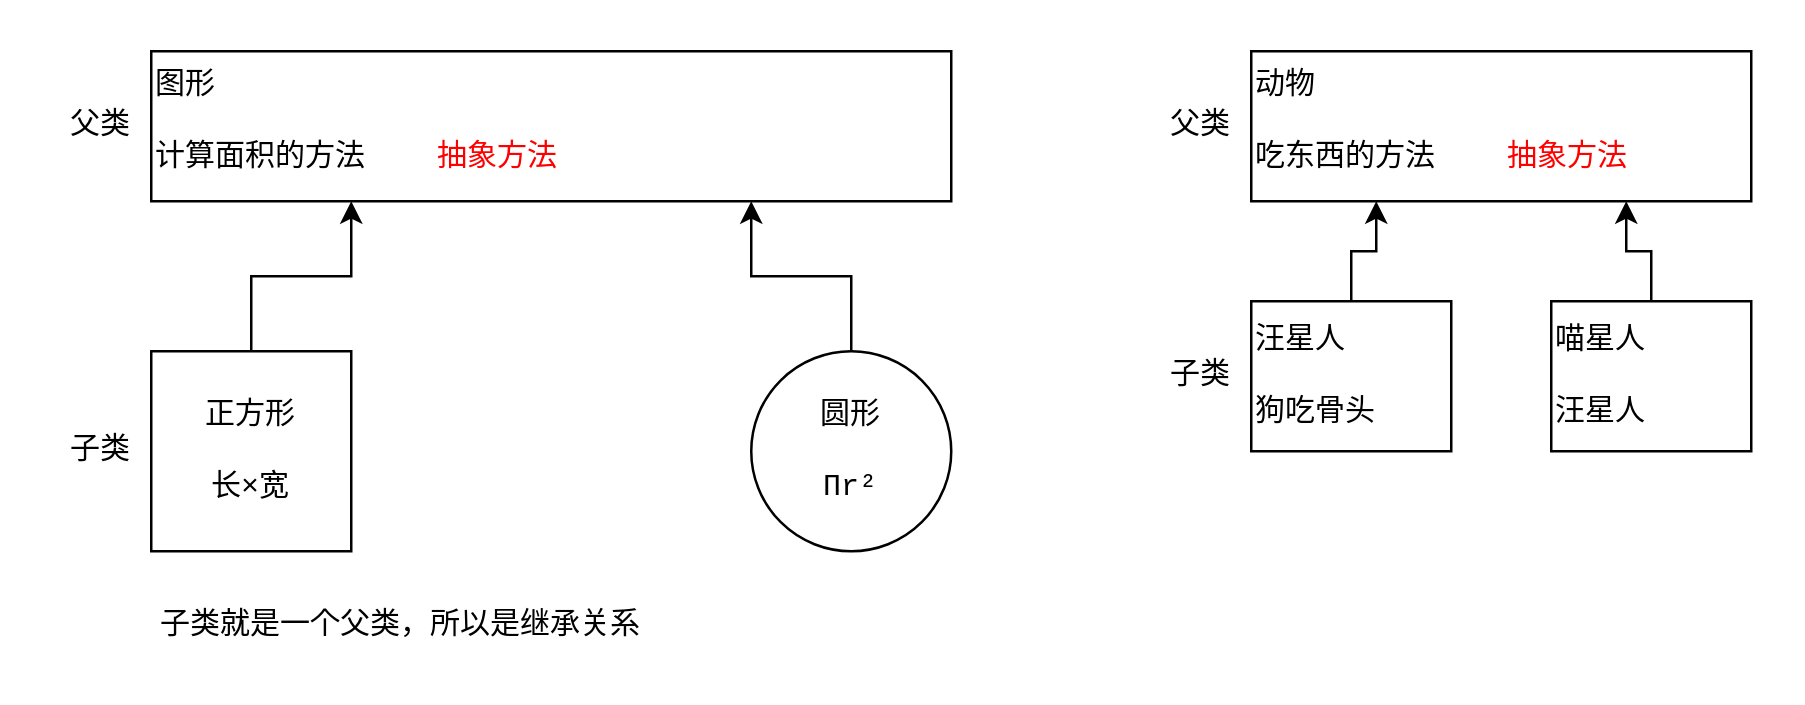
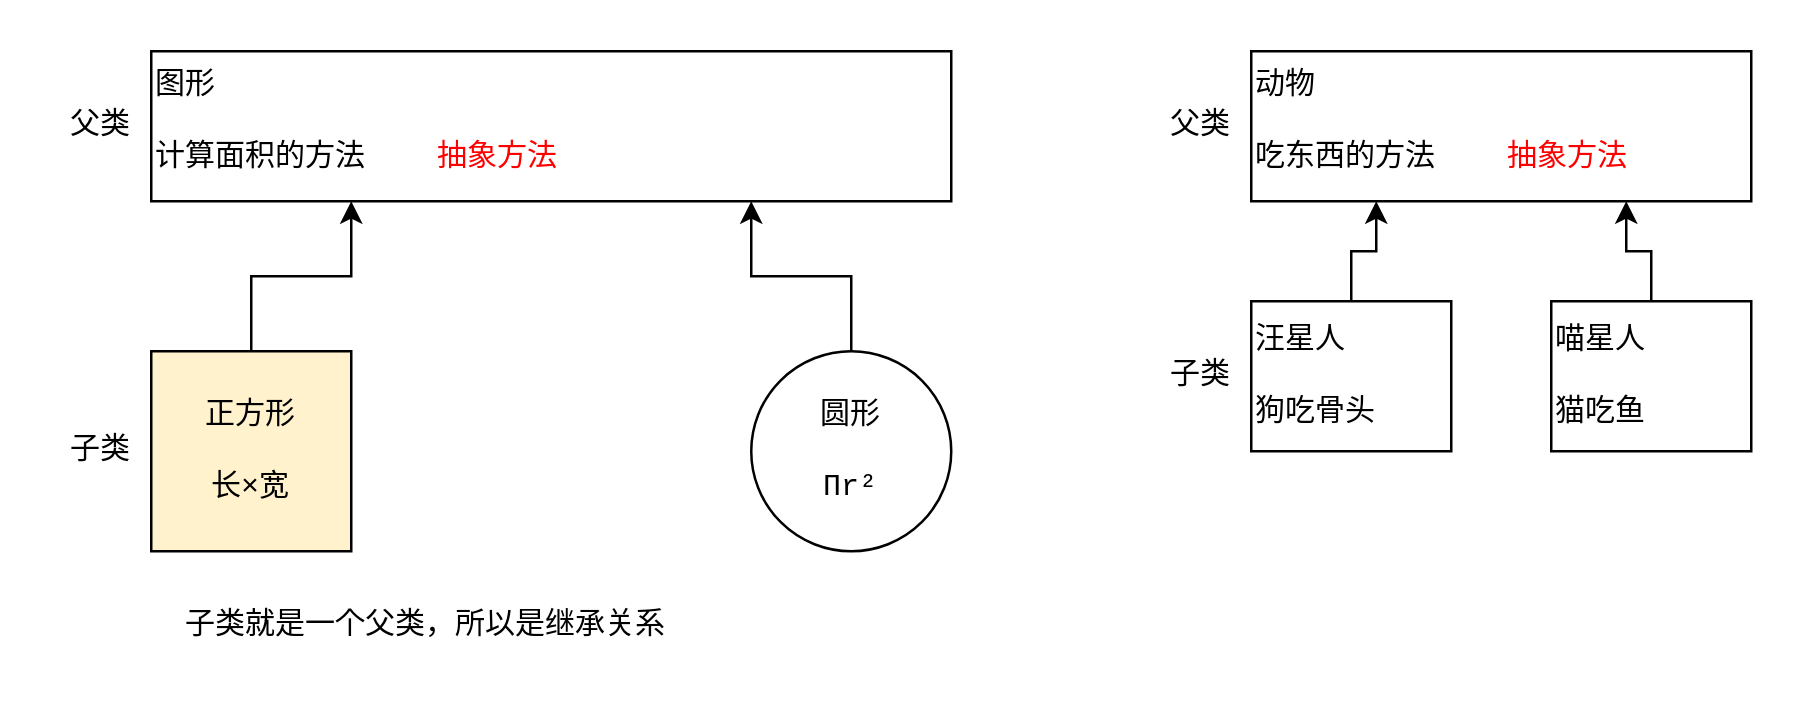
(1601, 376) -> (1601, 376)
(251, 451) -> (251, 451)
(401, 626) -> (426, 626)
